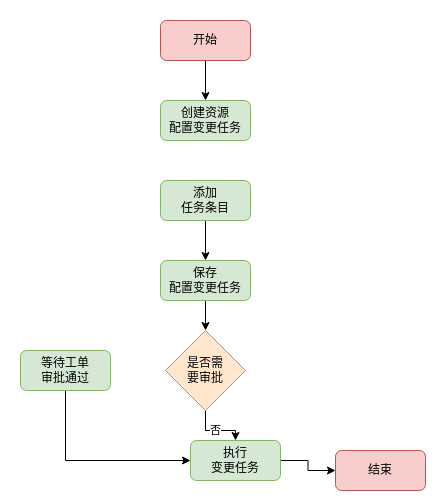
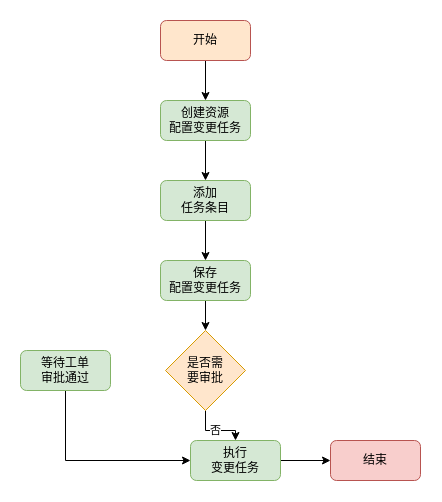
(206, 41) -> (206, 41)
none -> (206, 157)
(381, 471) -> (376, 461)
